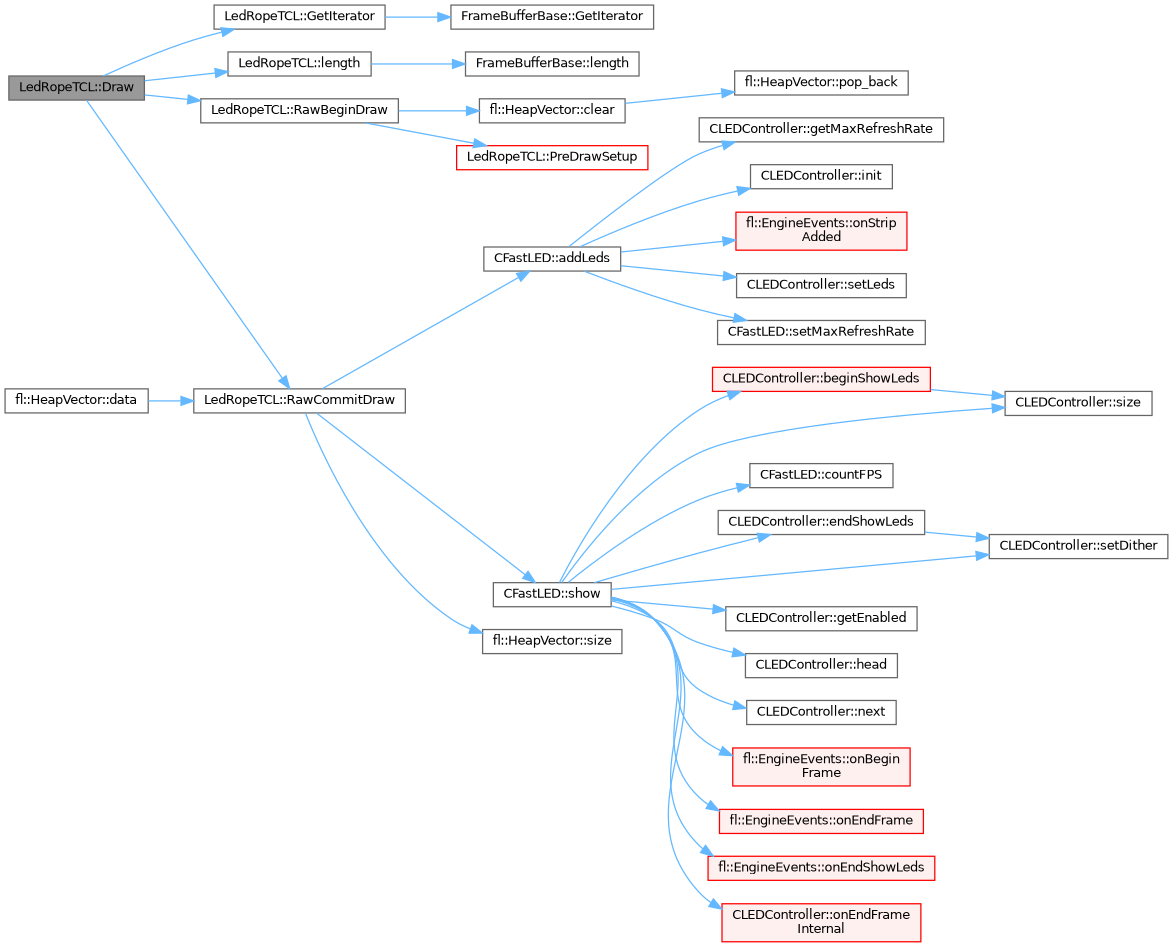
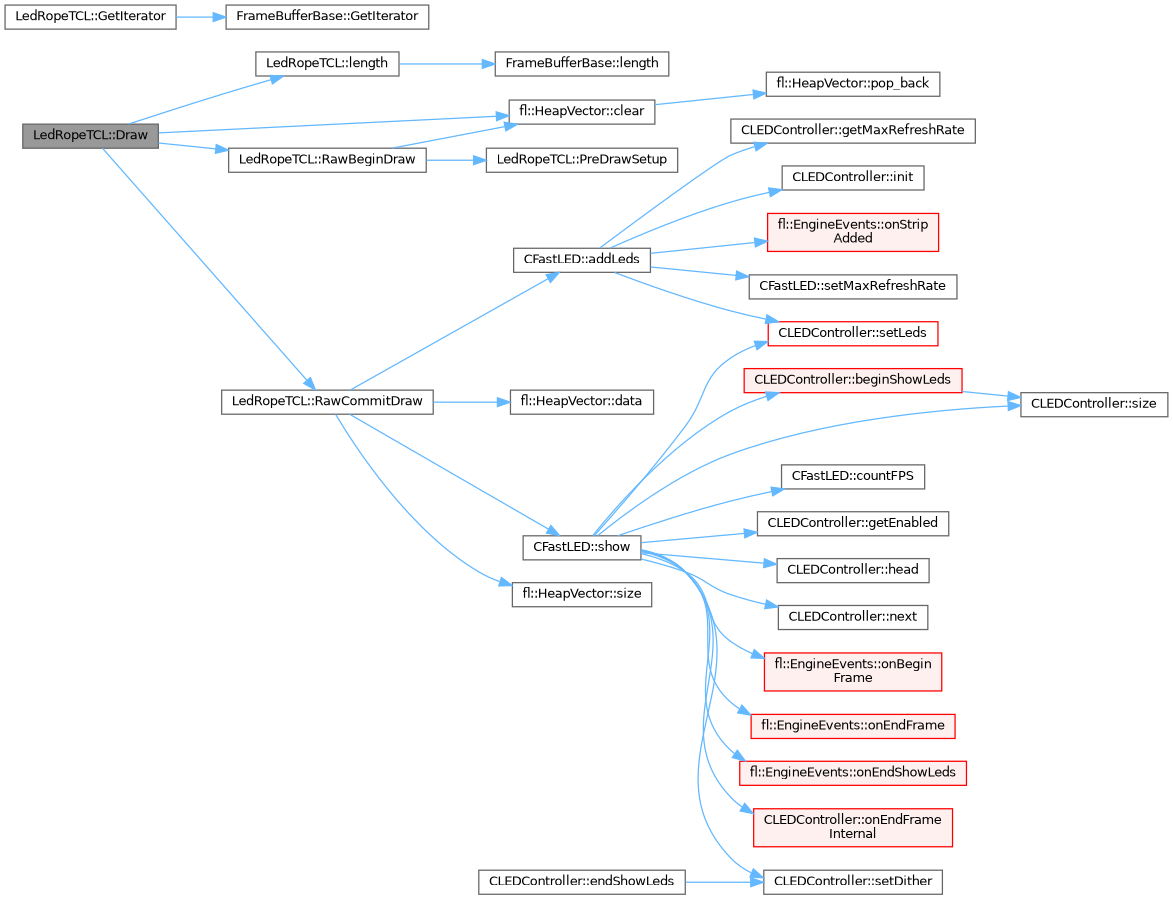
(162, 51) -> (327, 125)
(552, 158) -> (582, 160)
(821, 286) -> (853, 334)
(164, 401) -> (465, 402)
(676, 559) -> (676, 439)
